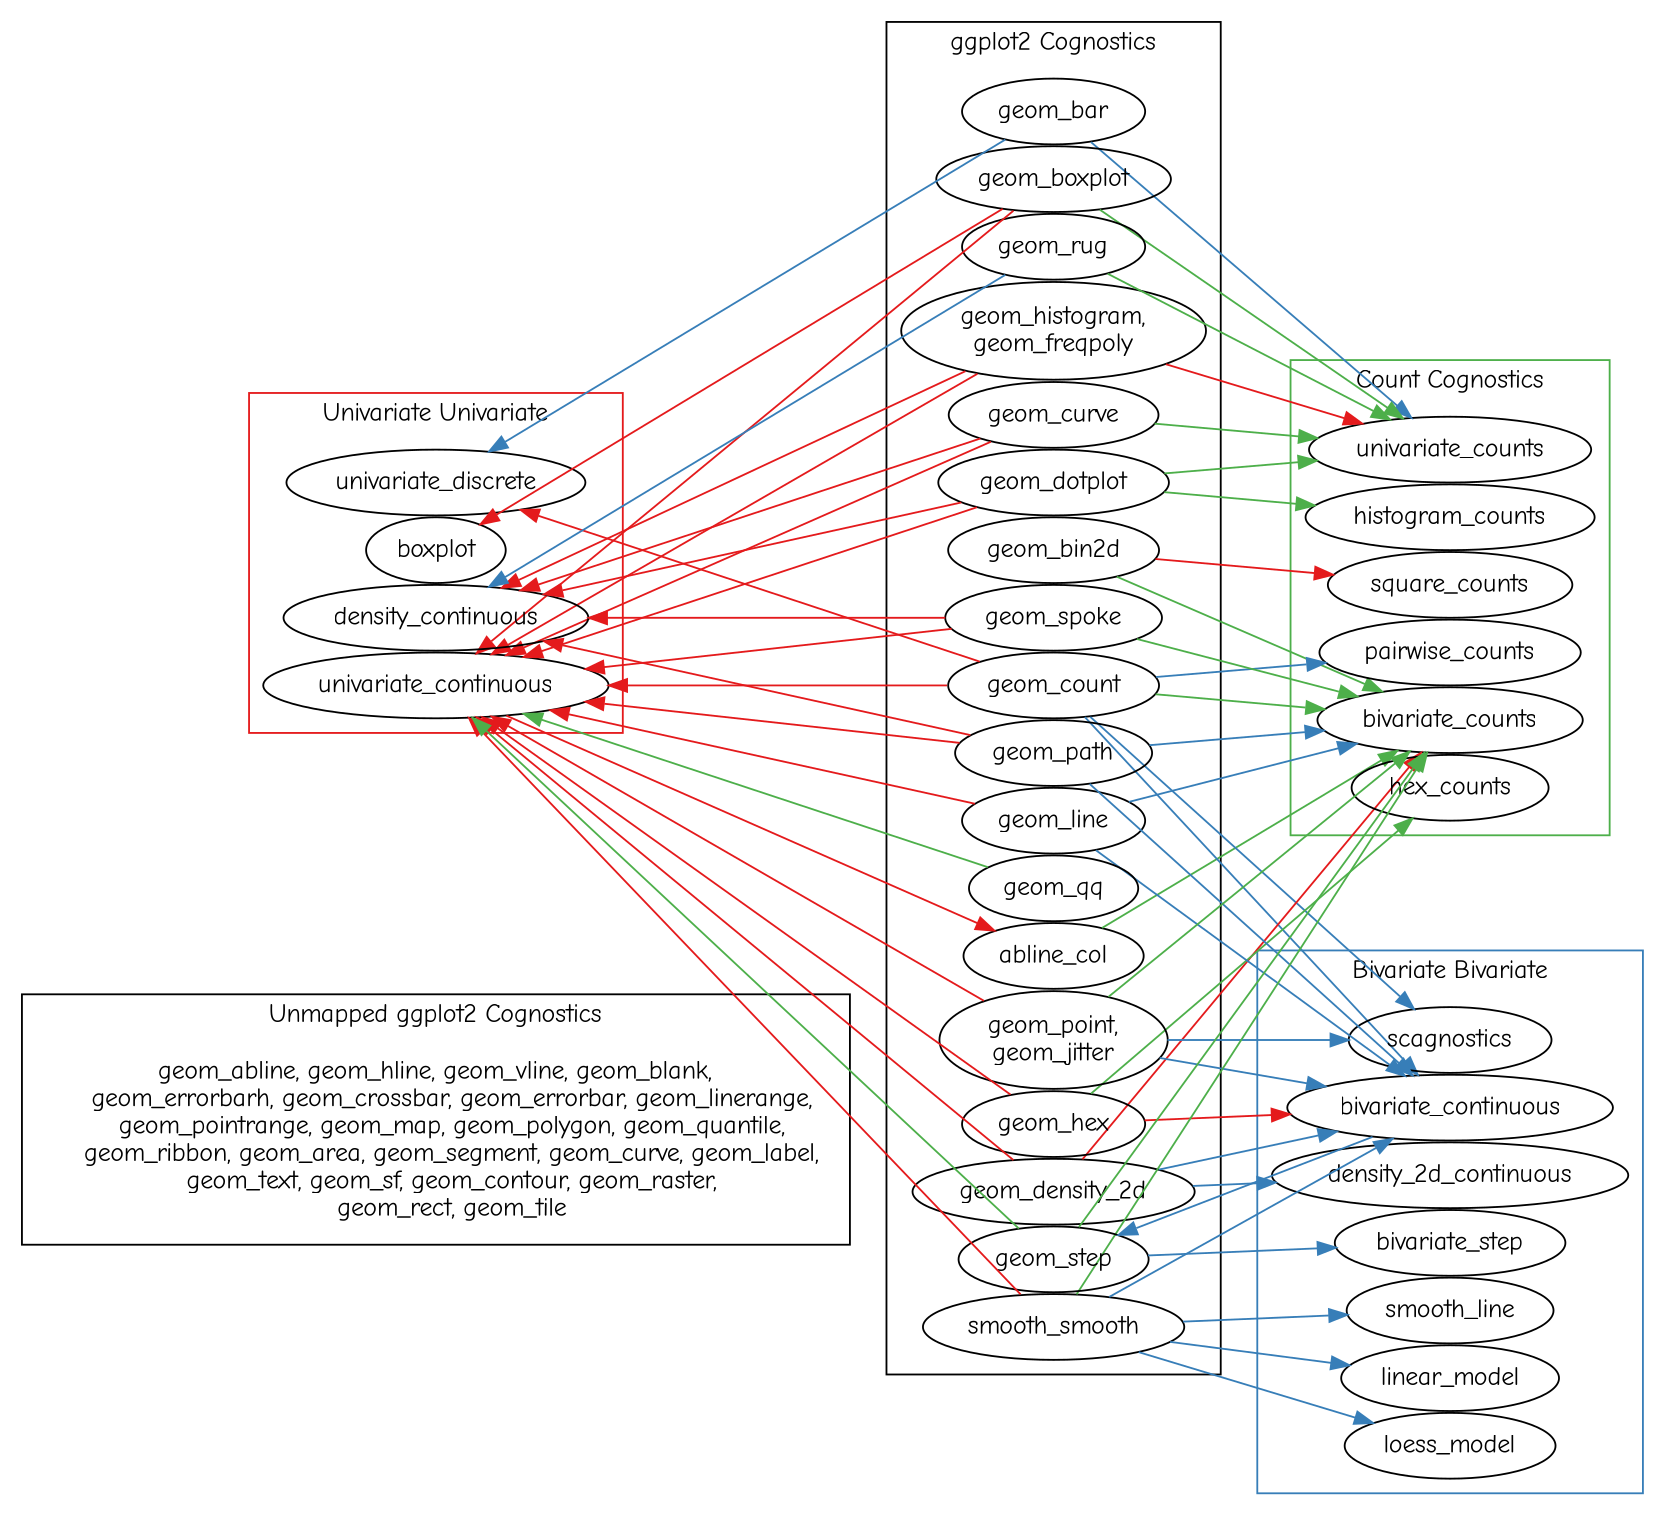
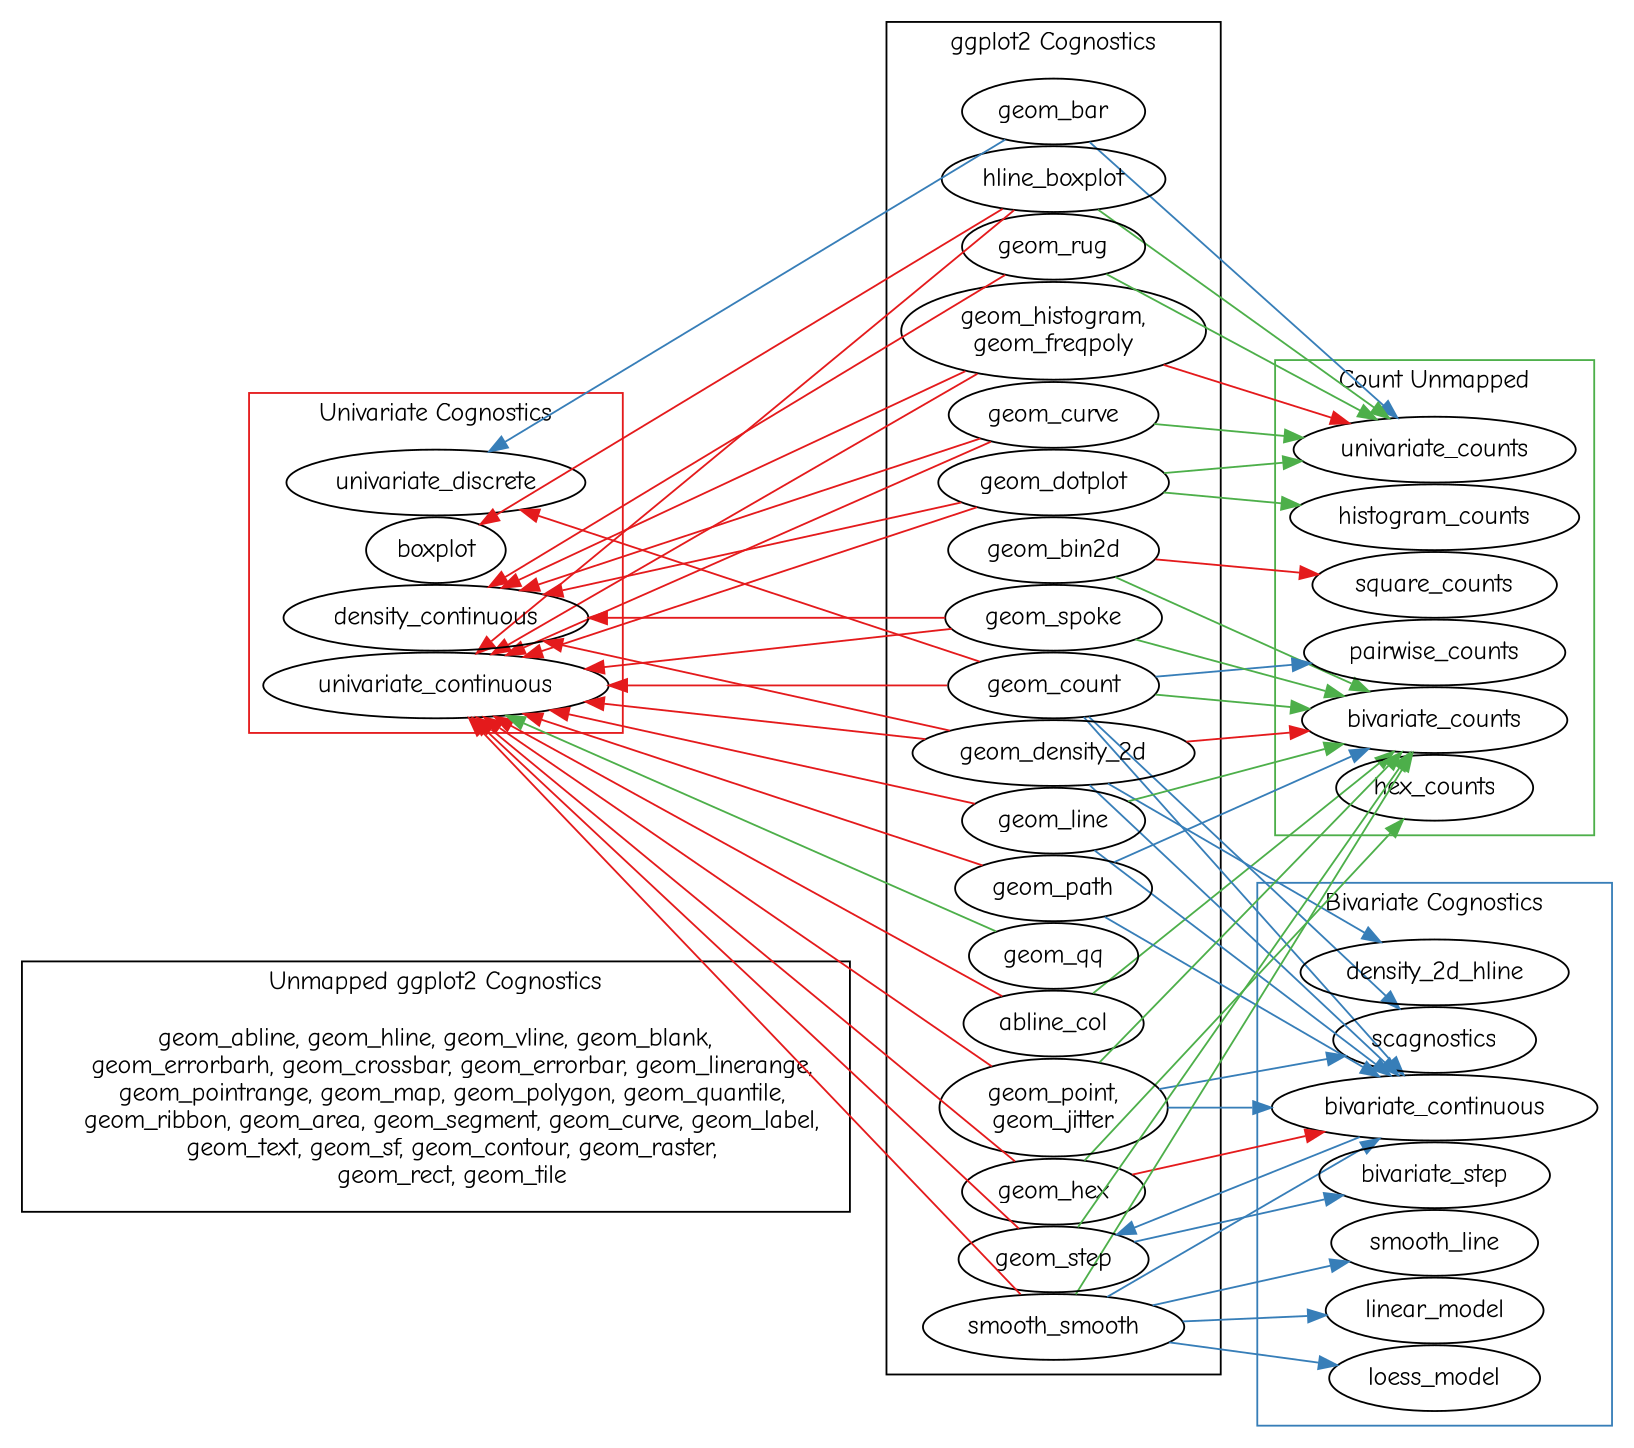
(1054, 179) -> (1054, 179)
(1450, 381) -> (1435, 381)
(818, 388) -> (818, 388)
(436, 414) -> (436, 414)
(797, 697) -> (795, 696)
(1233, 775) -> (1236, 772)
(742, 819) -> (756, 861)
(1450, 971) -> (1435, 904)
(753, 980) -> (753, 980)
(1450, 1175) -> (1435, 972)
